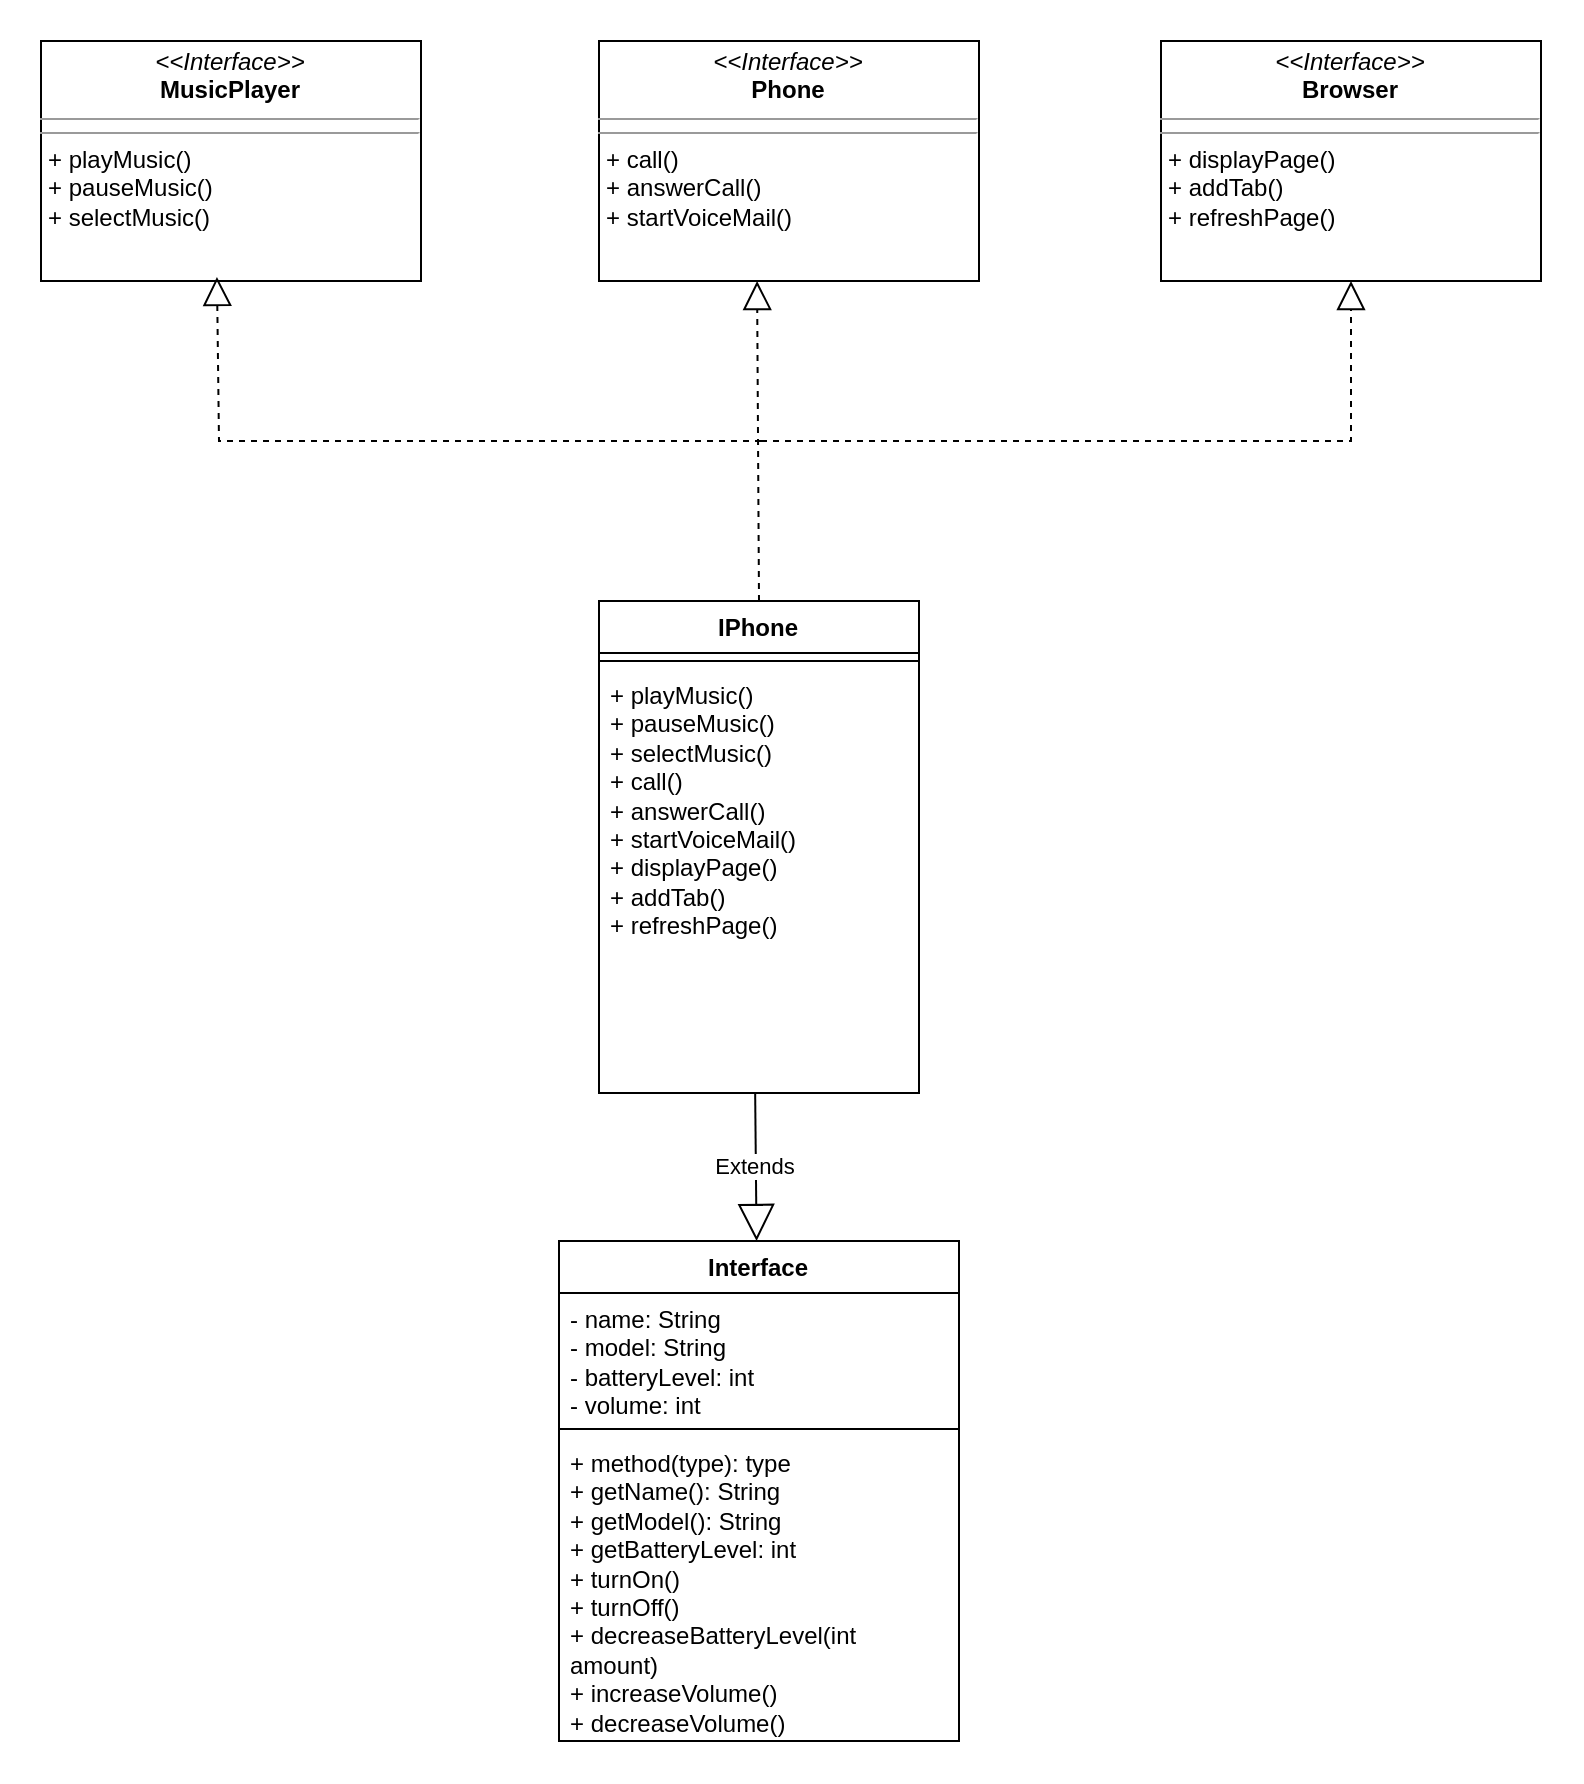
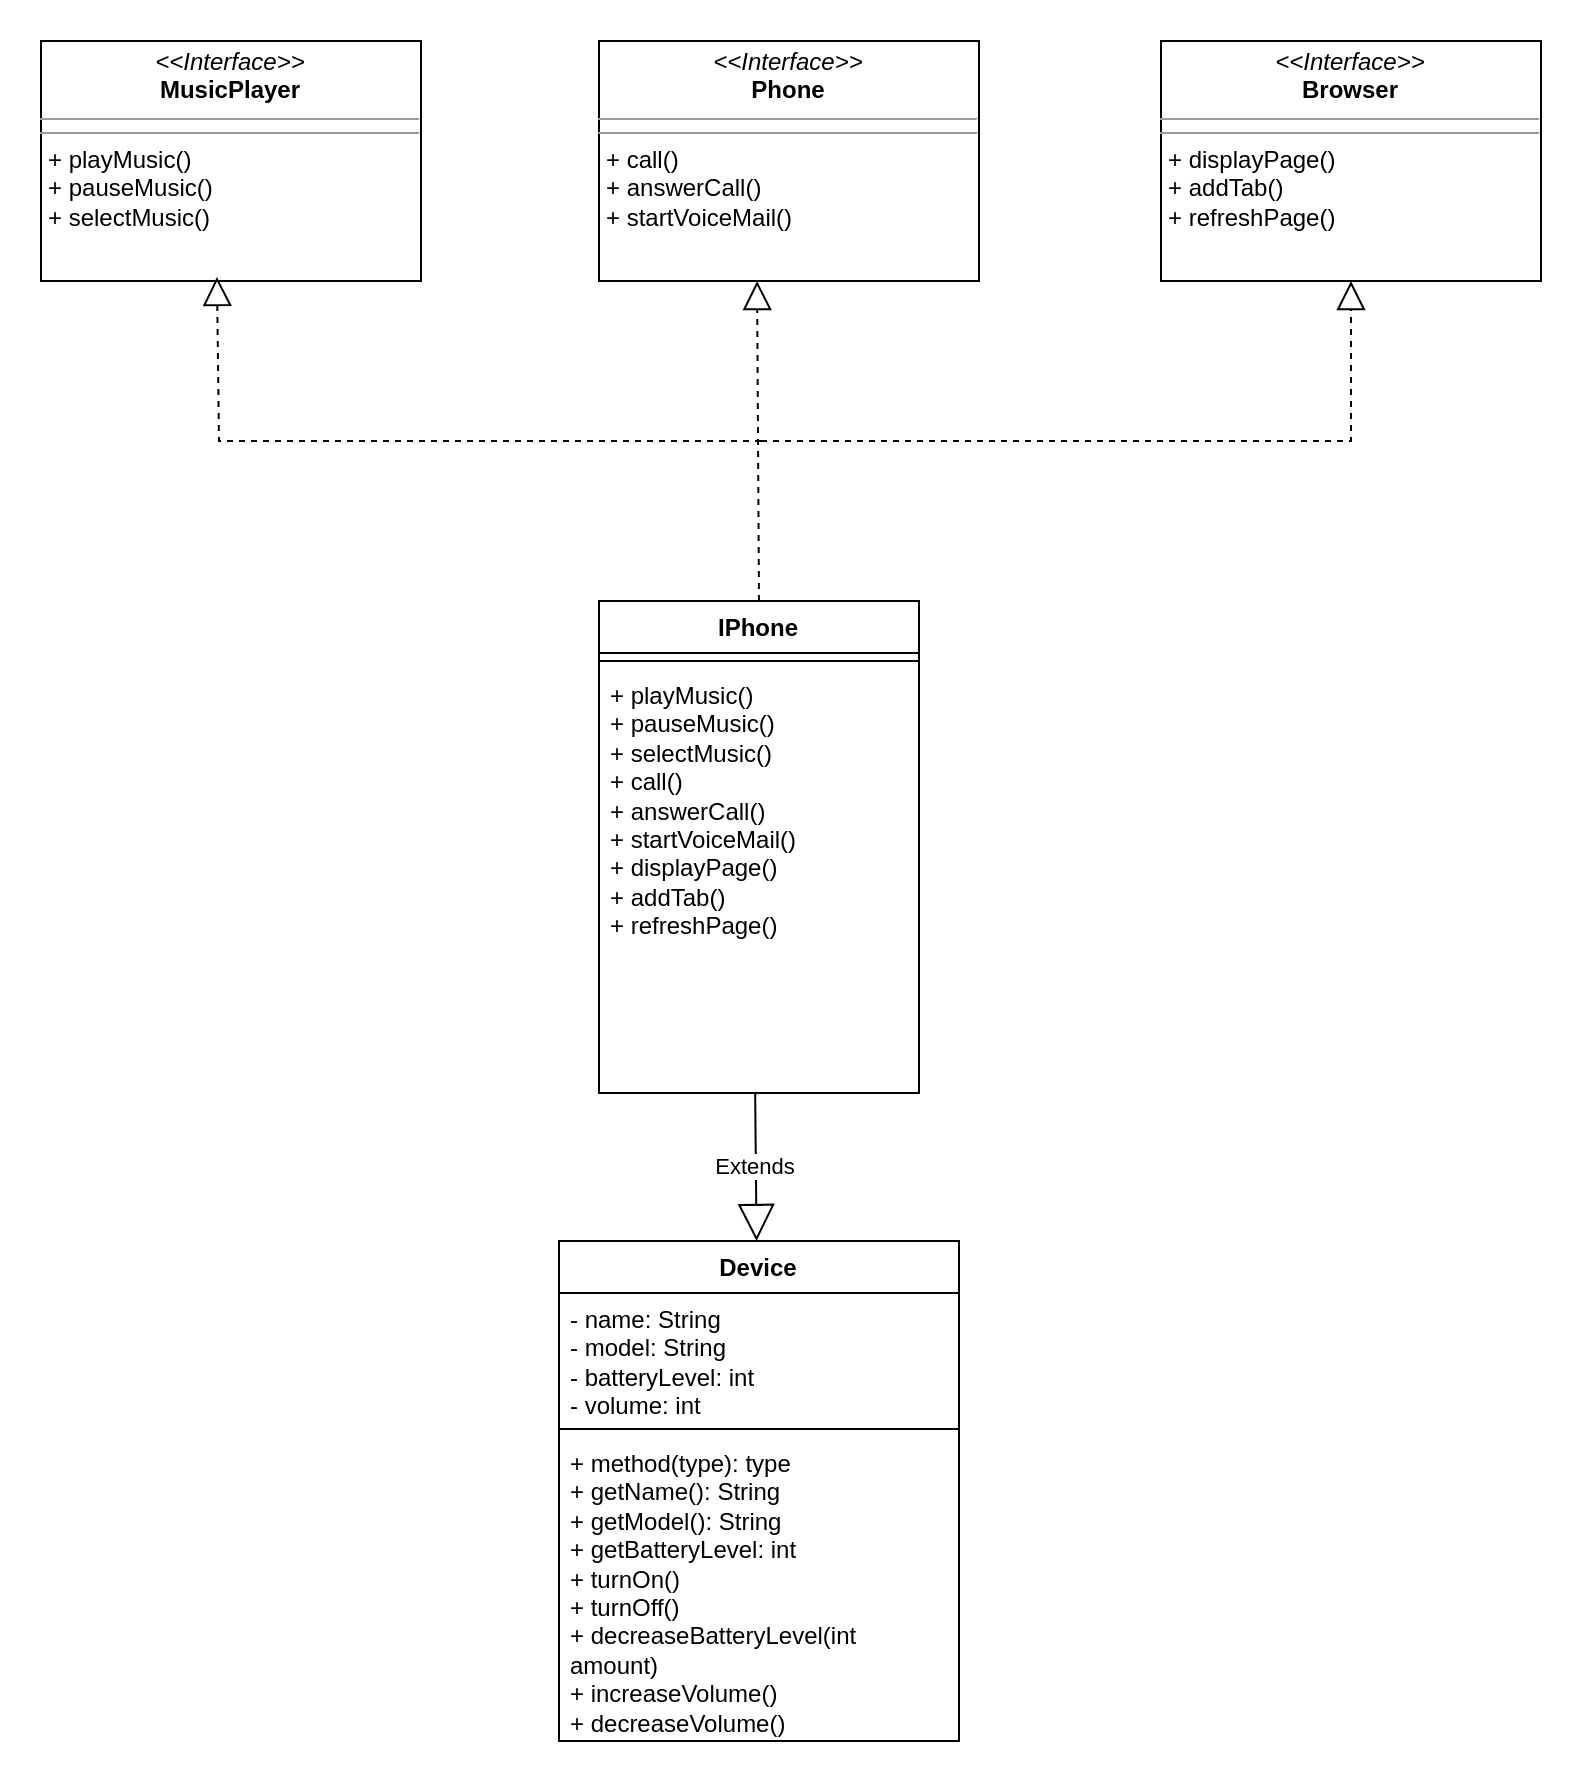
(759, 1269) -> (759, 1269)
